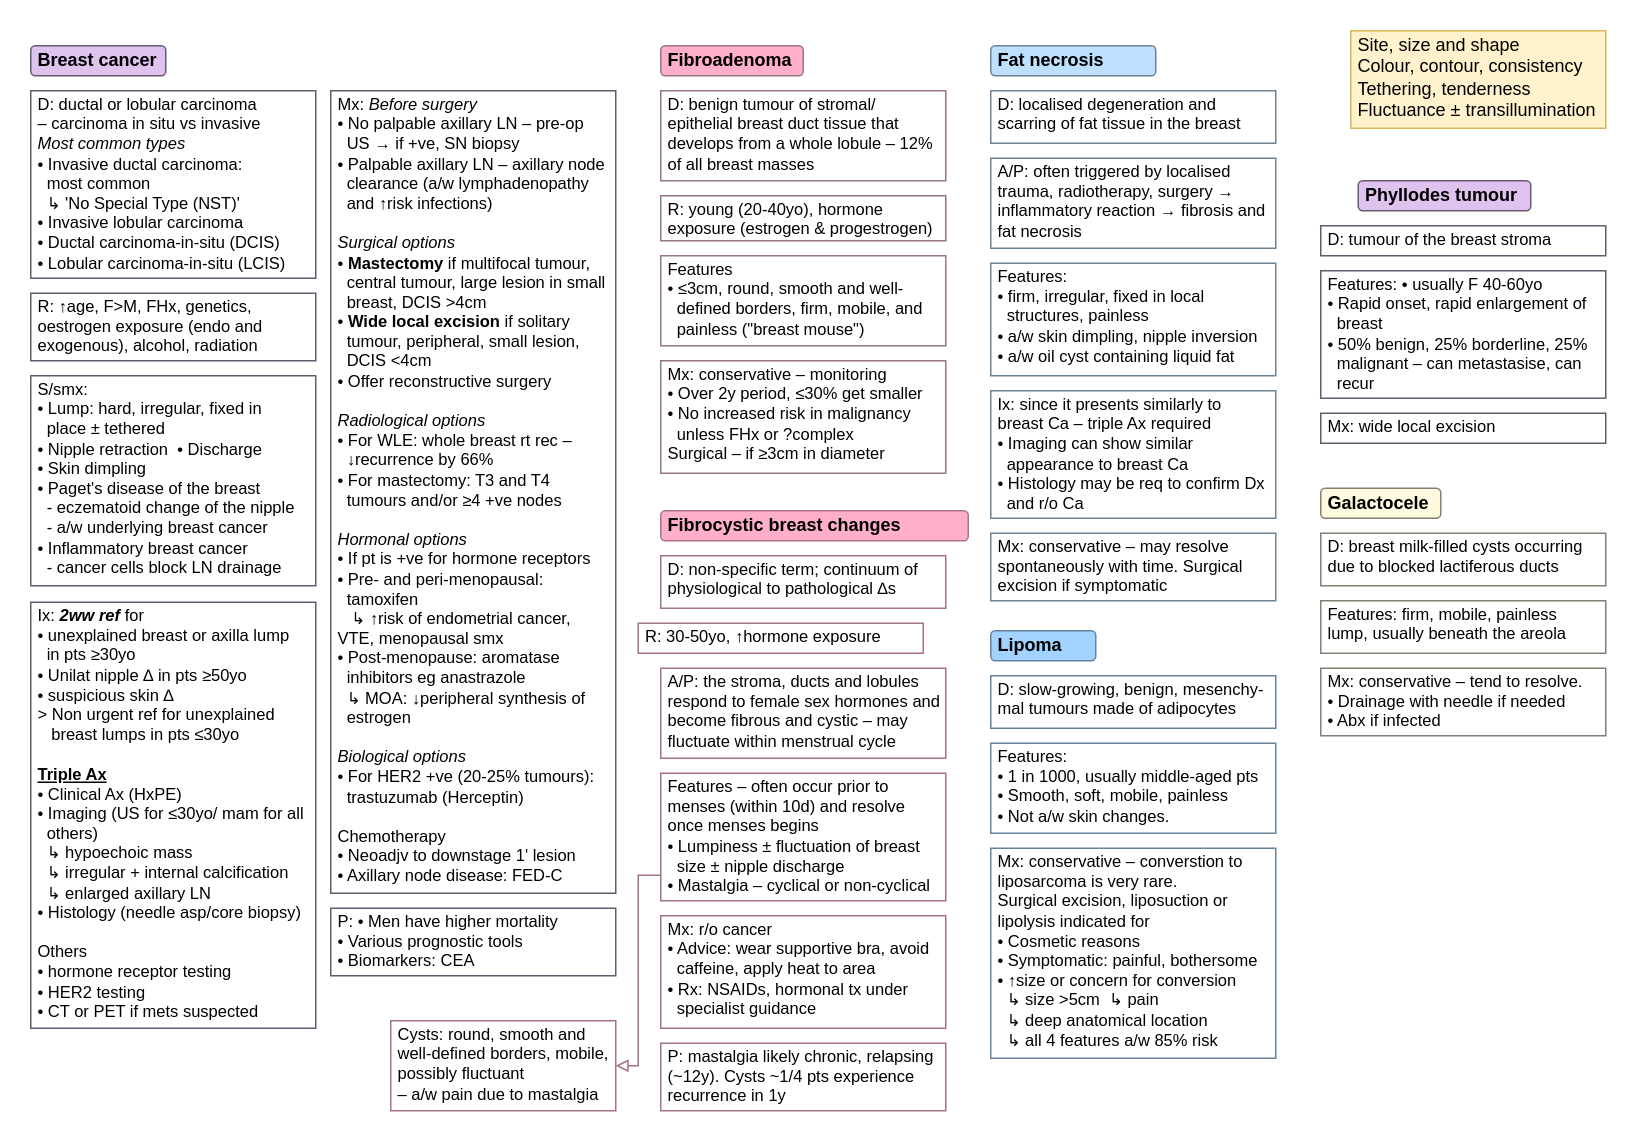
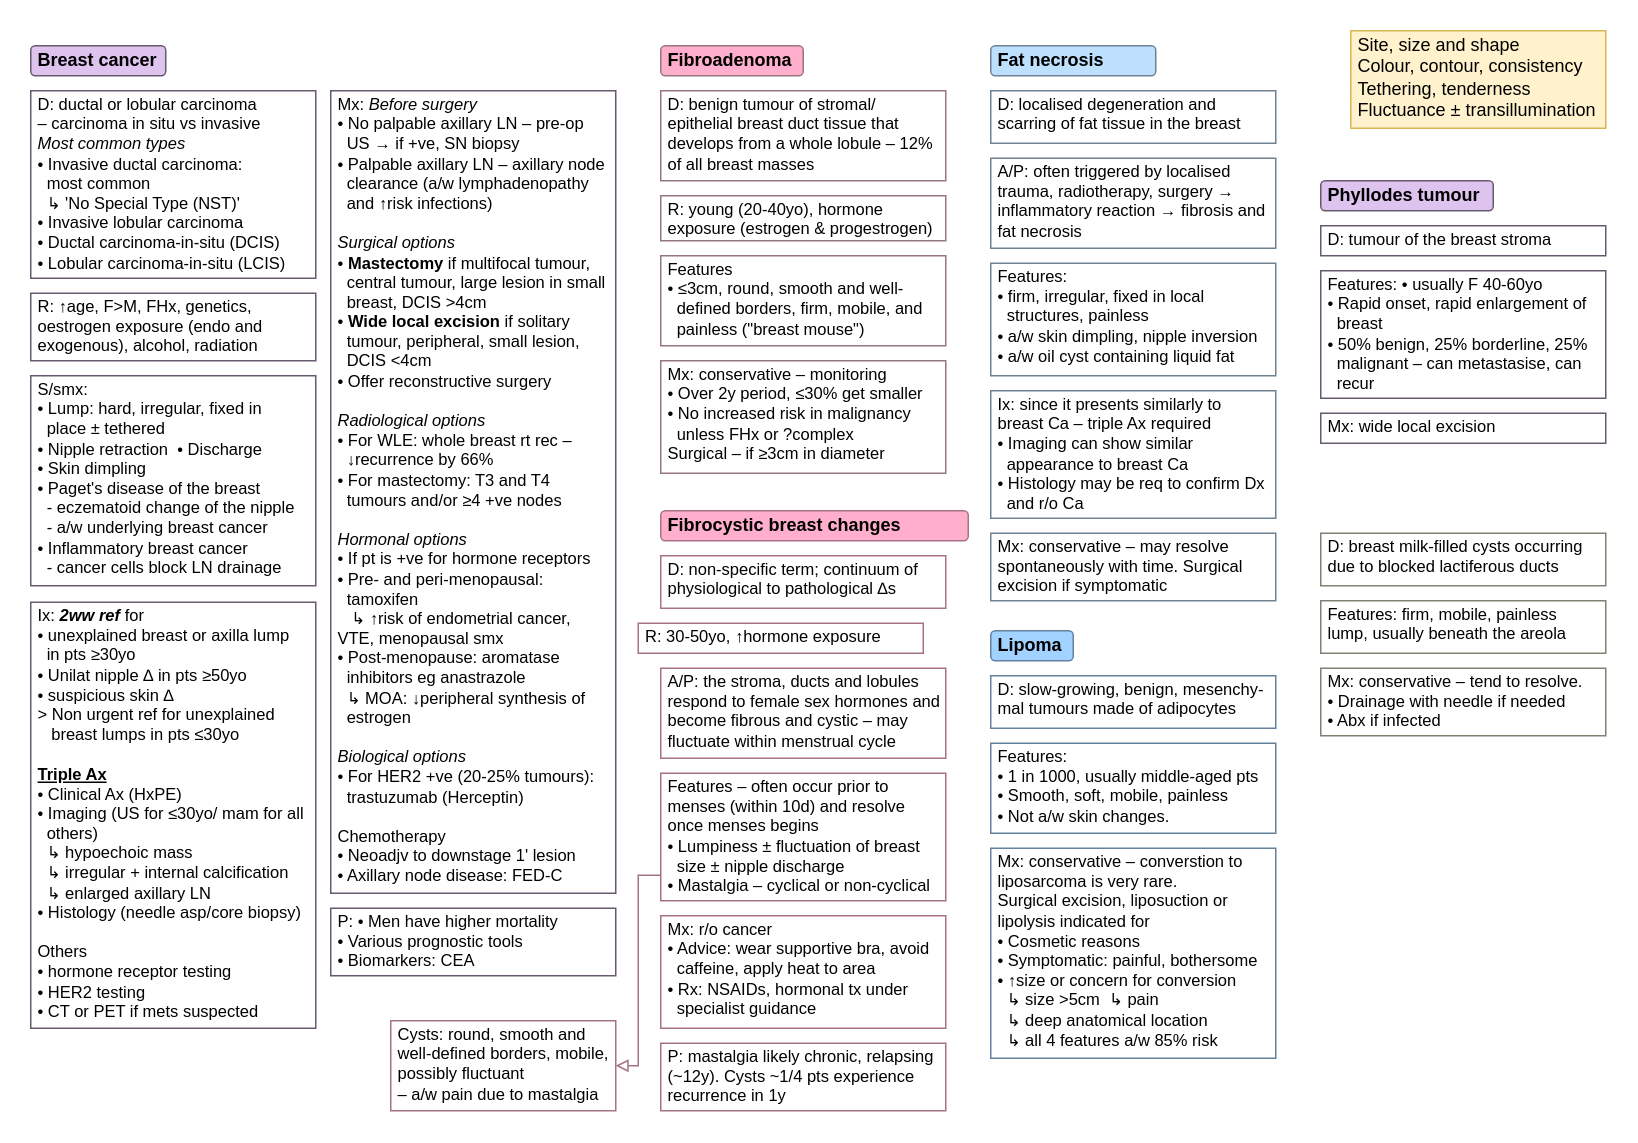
(1445, 196) -> (1407, 196)
(1381, 503) -> none
(1043, 646) -> (1032, 646)
